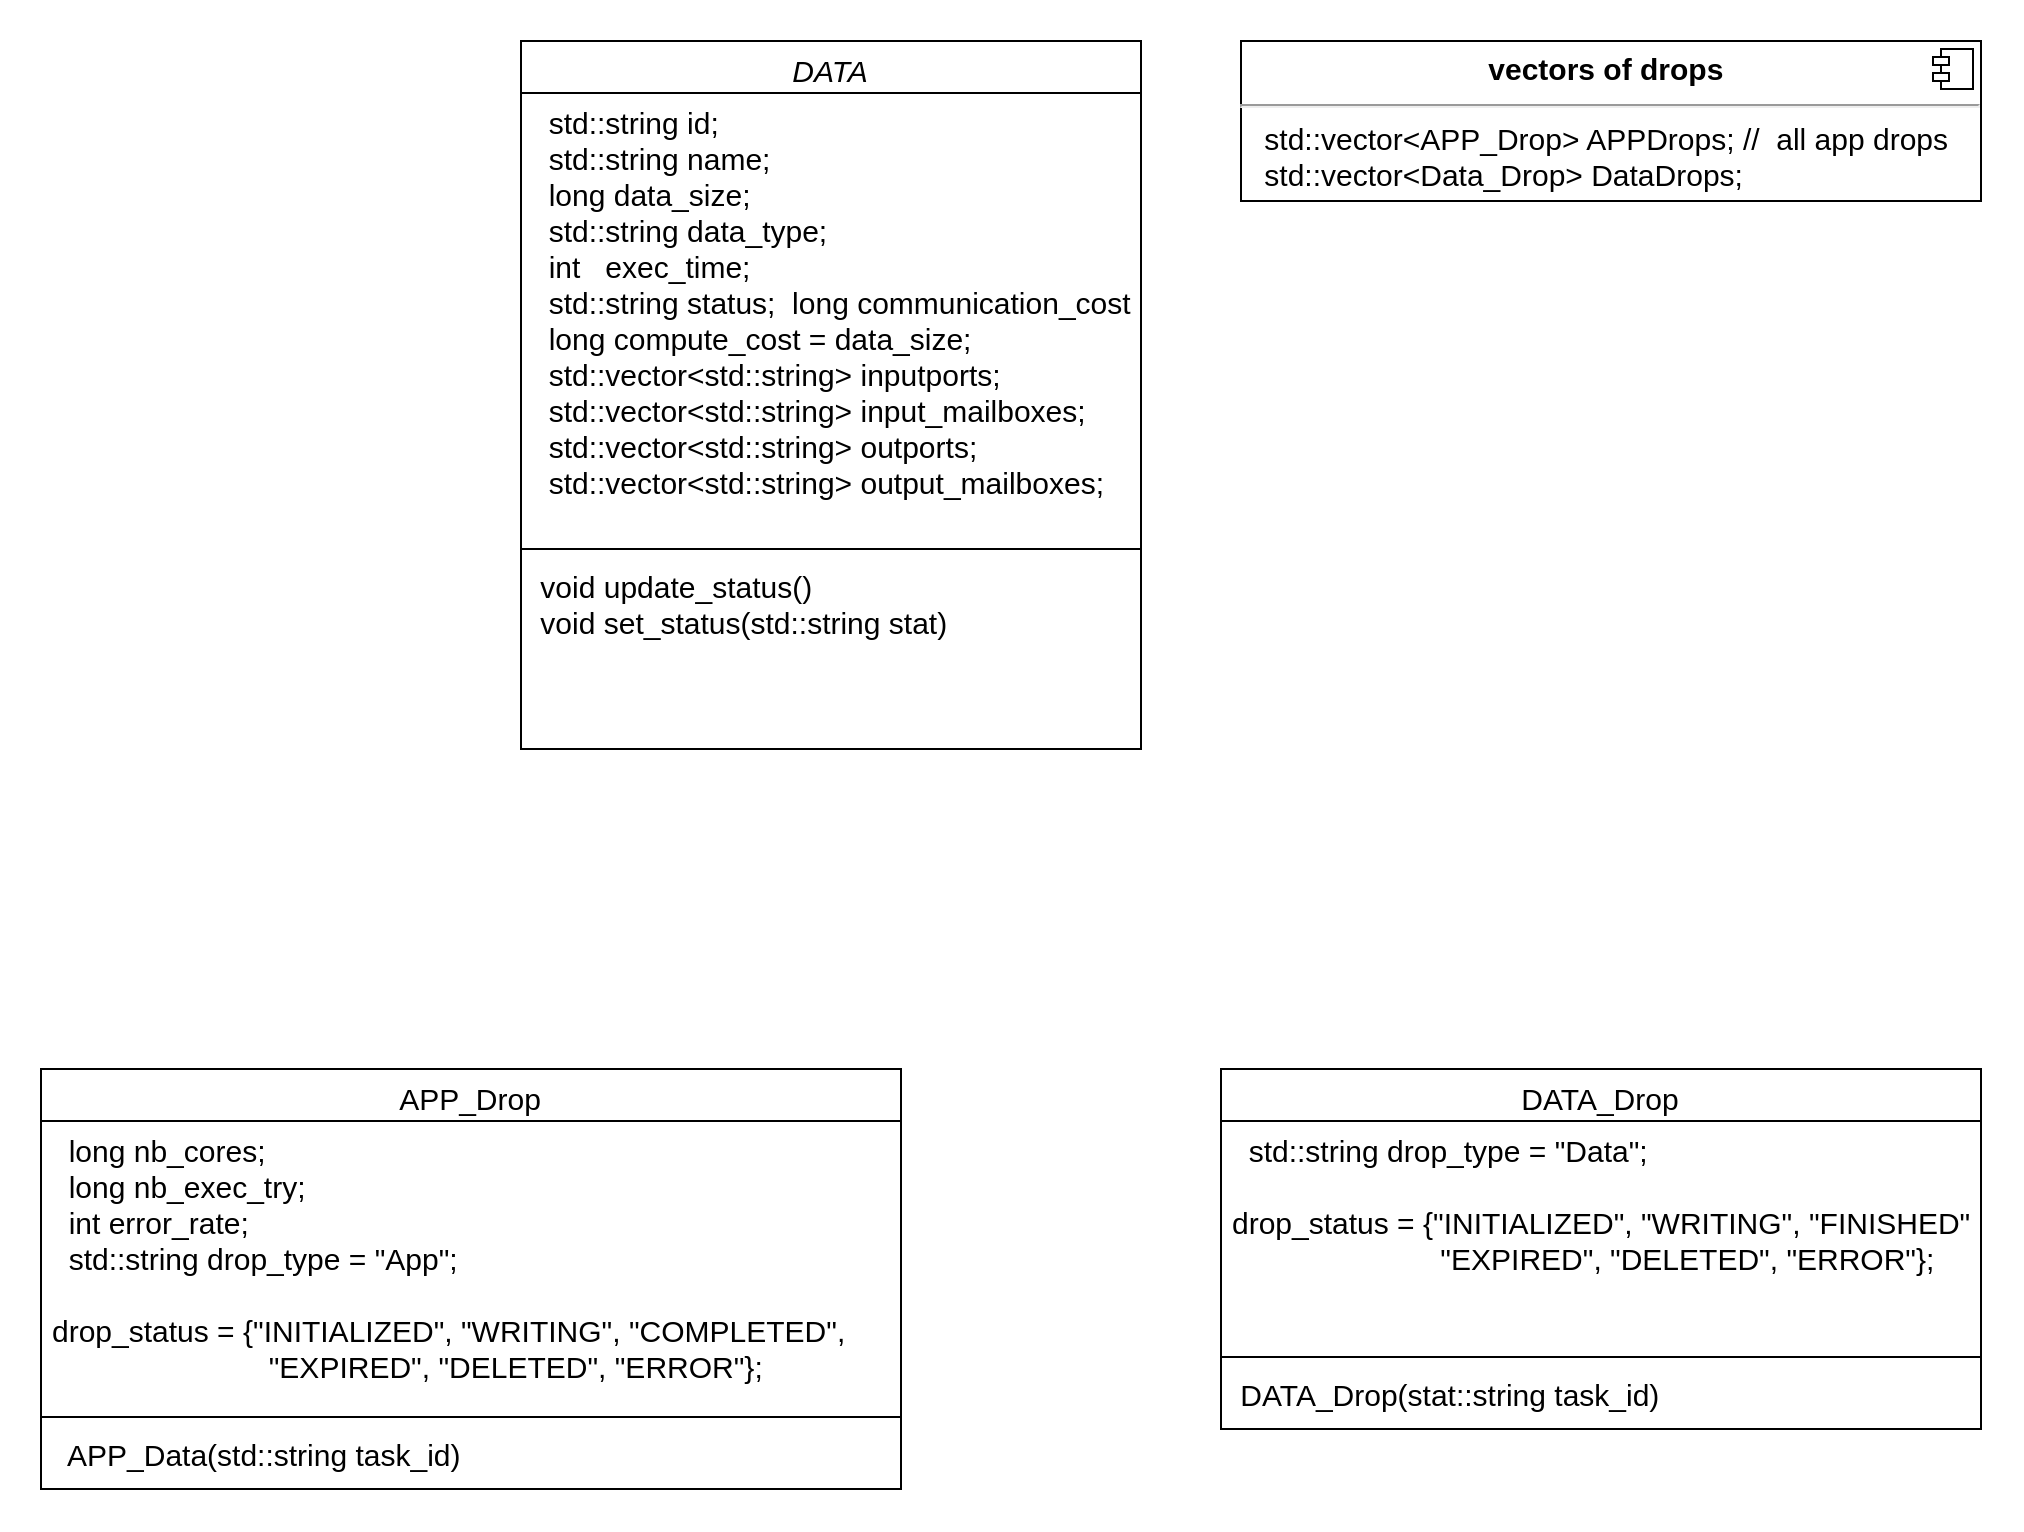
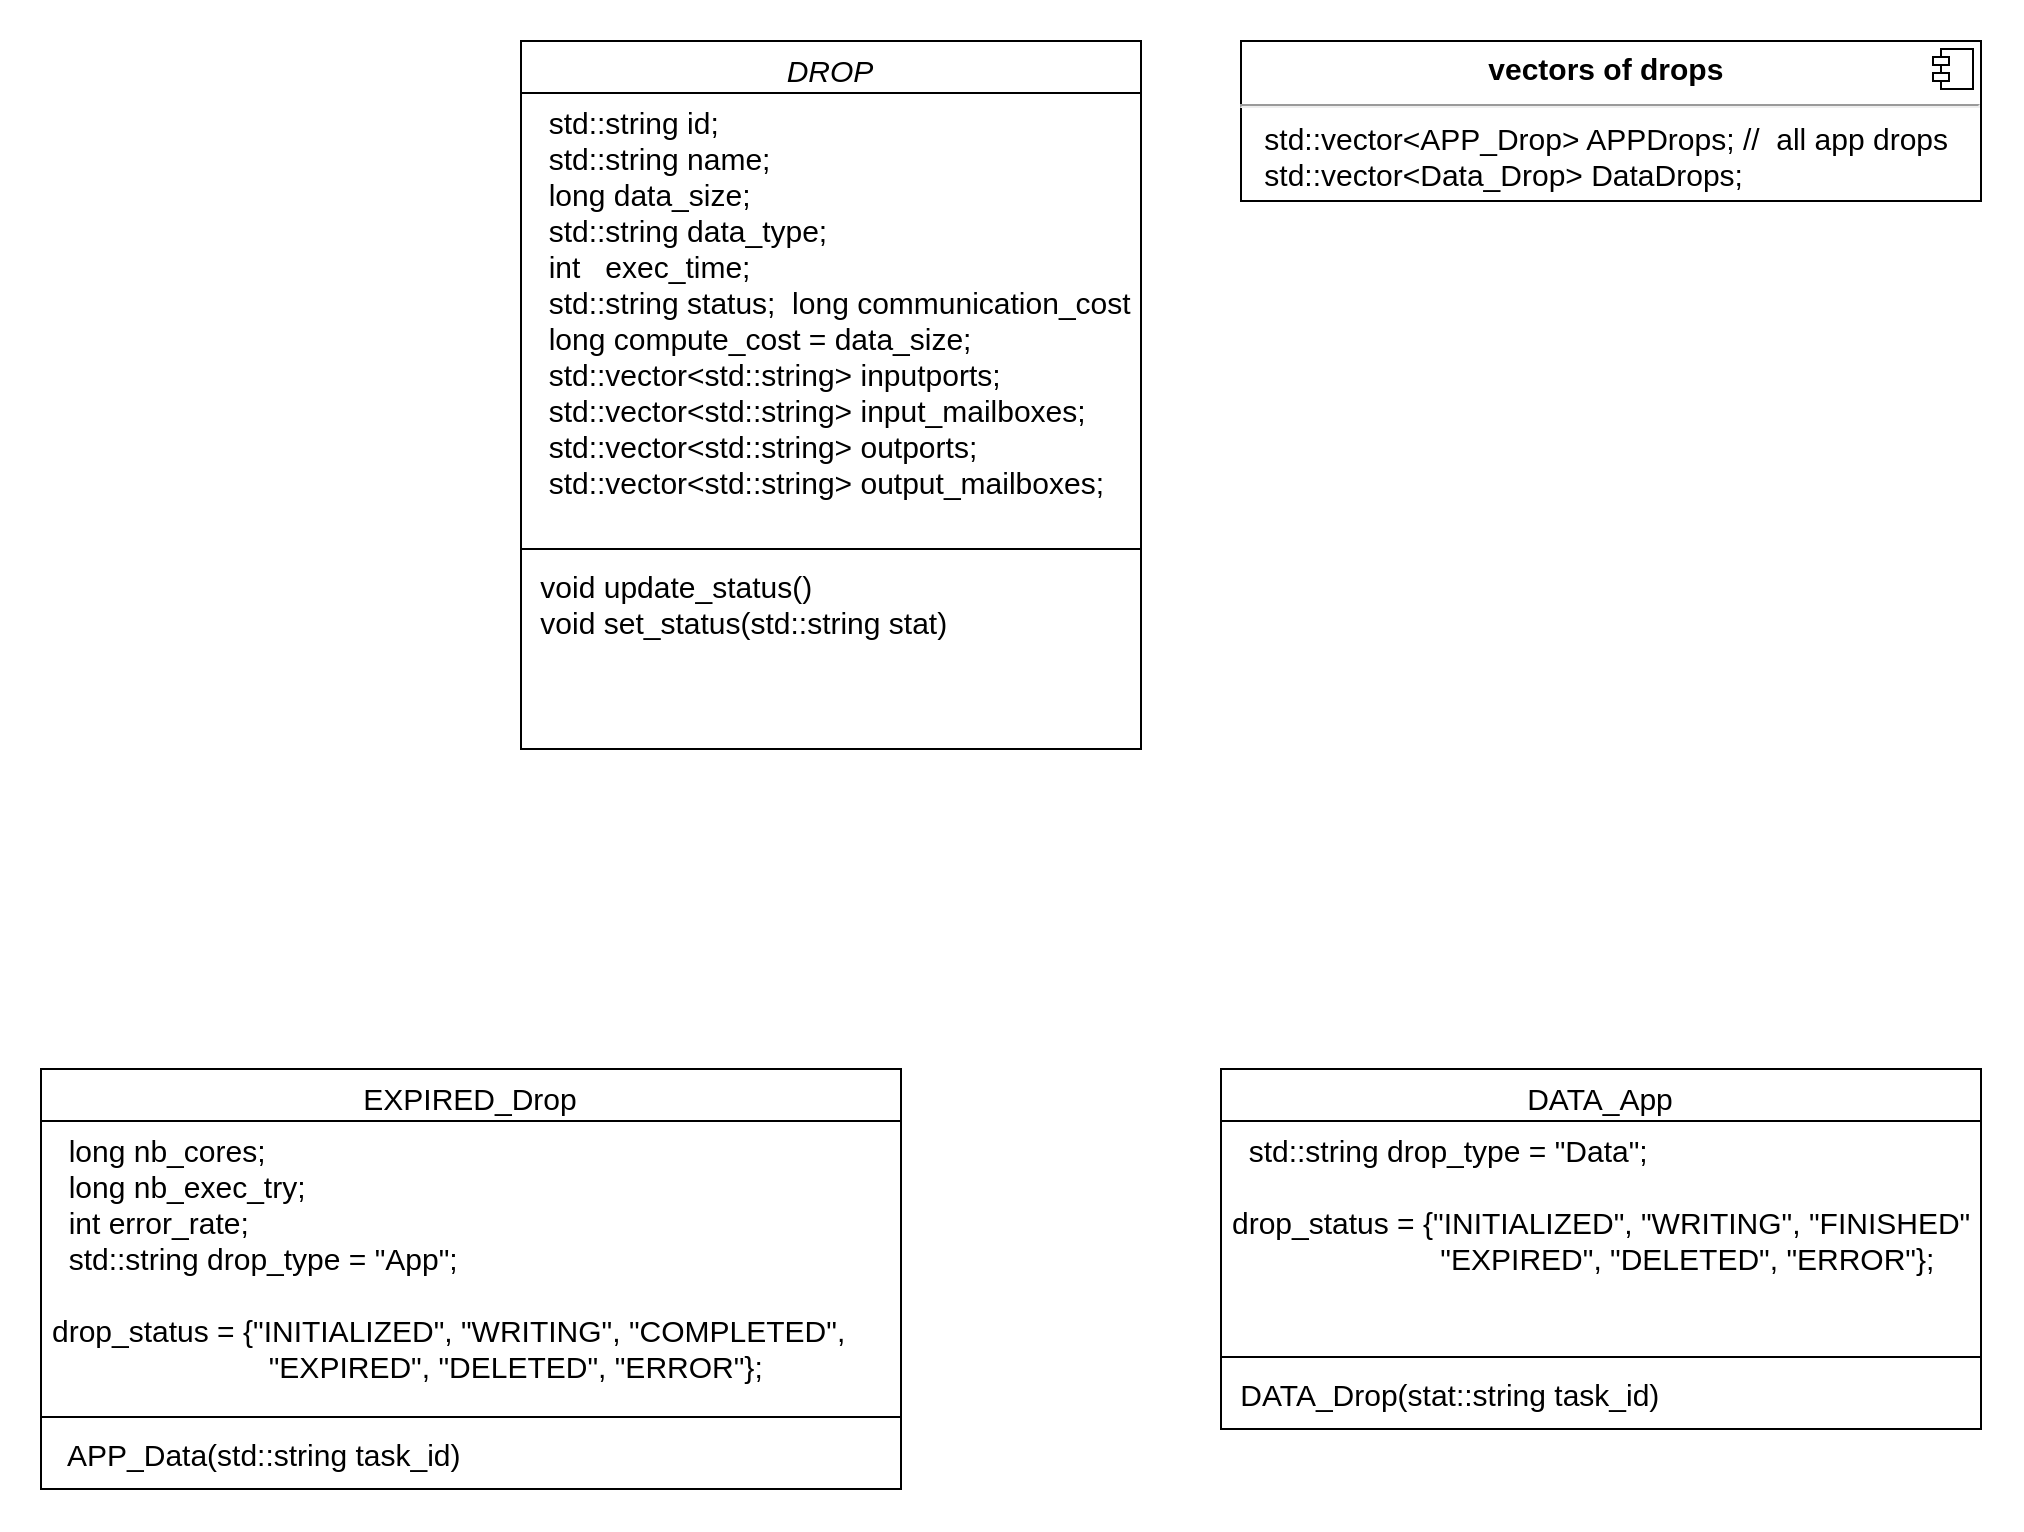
(830, 72) -> (830, 72)
(470, 1100) -> (470, 1100)
(1600, 1100) -> (1600, 1100)
